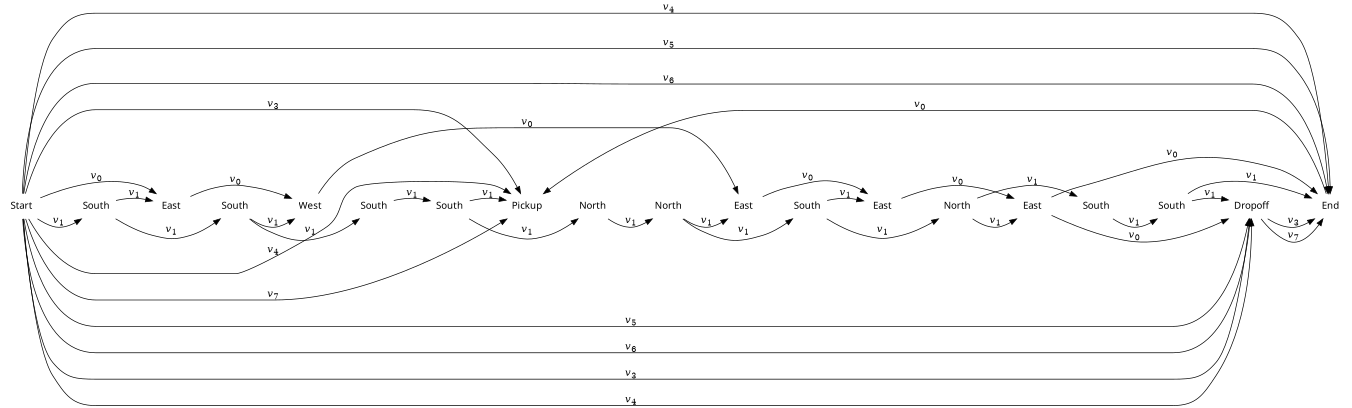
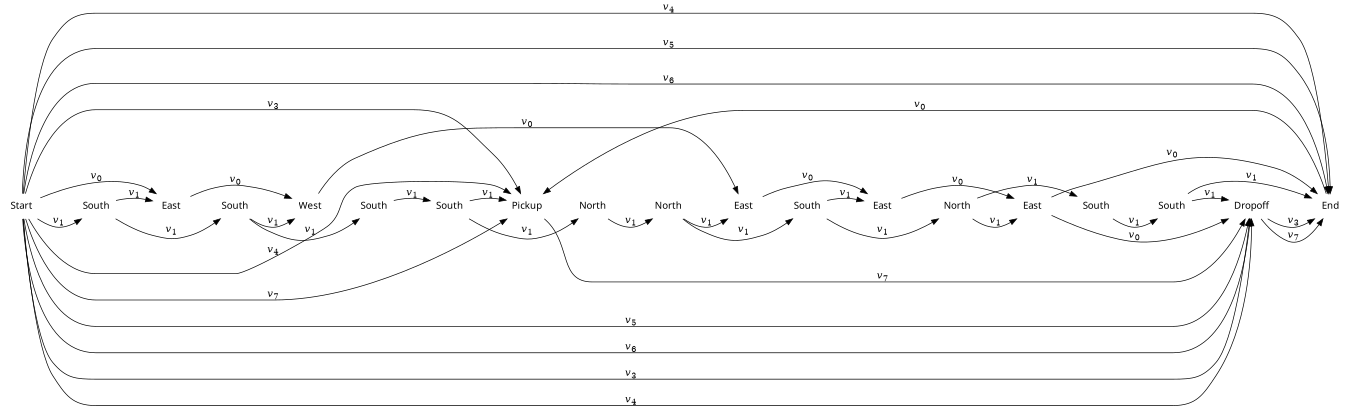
none -> (887, 282)
